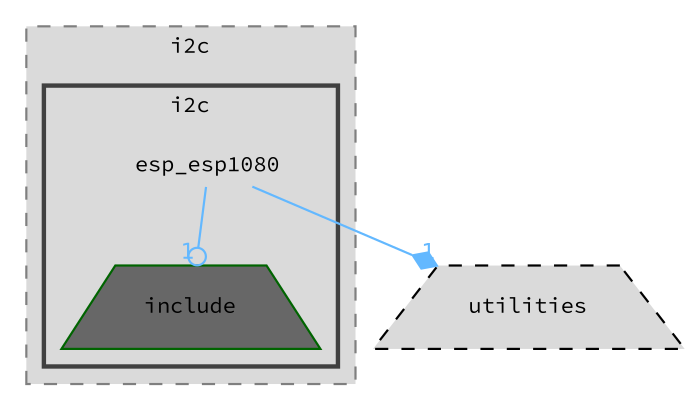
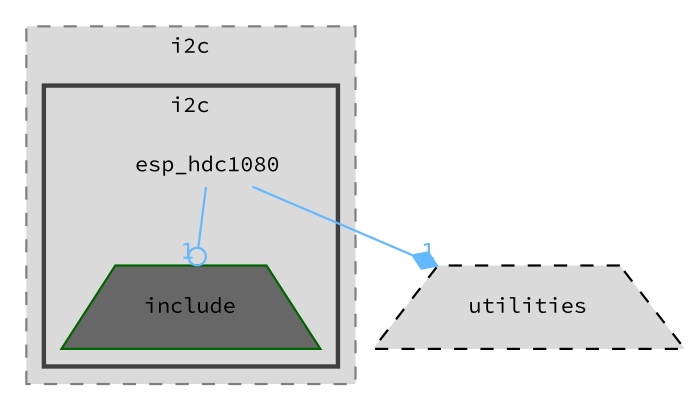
(208, 166) -> (208, 166)
